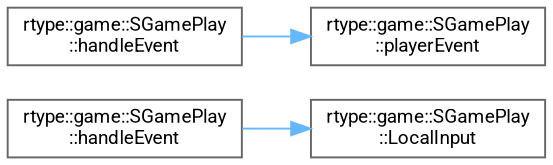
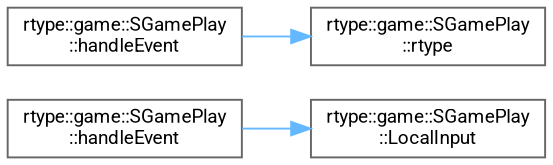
(428, 36) -> (428, 36)
